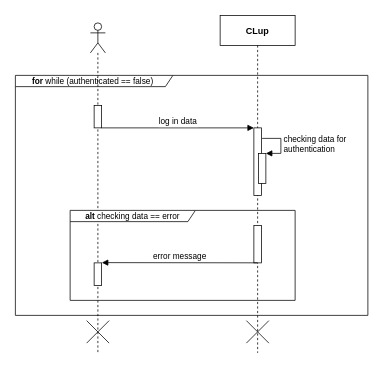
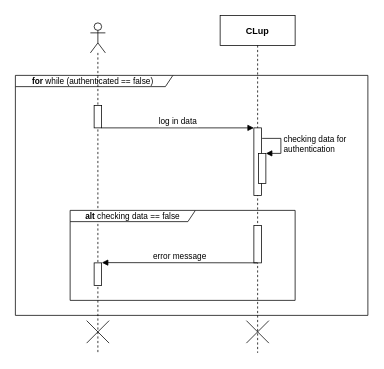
(133, 216) -> (133, 216)
